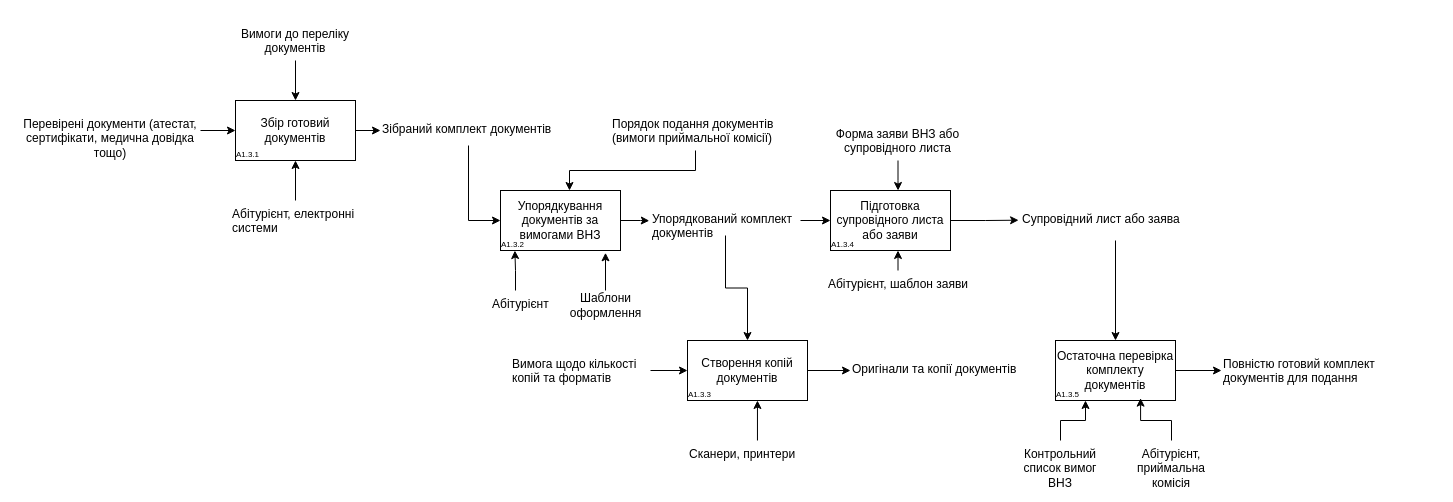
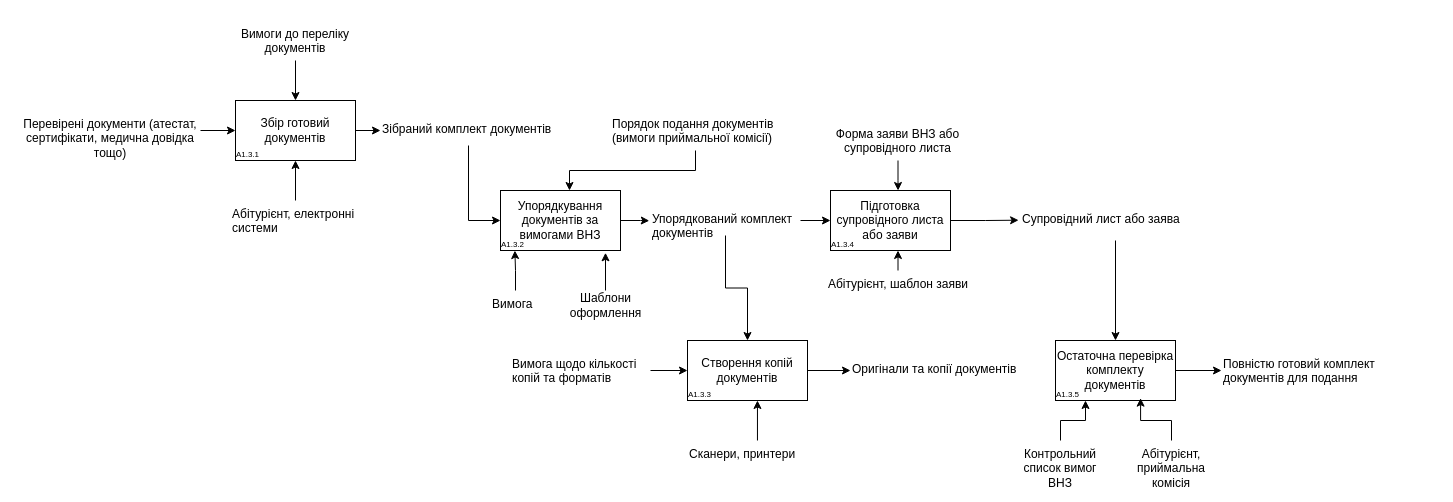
(517, 312) -> (513, 305)
